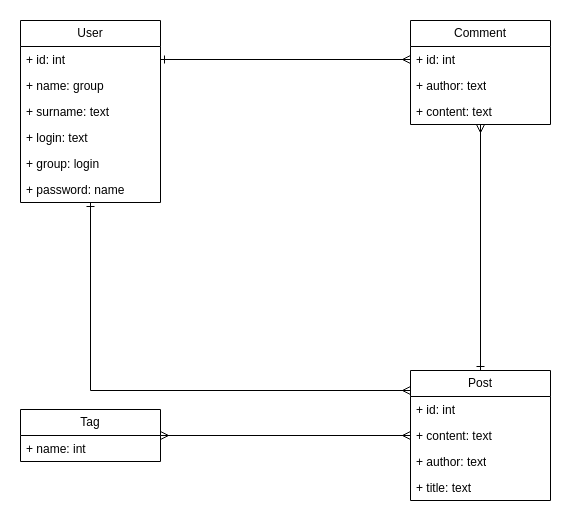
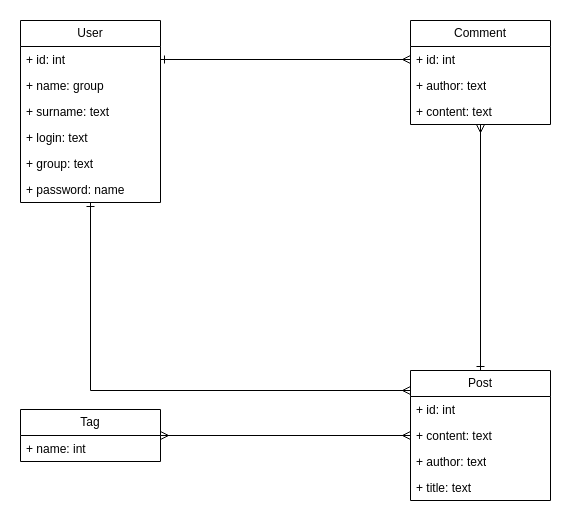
(66, 165) -> (66, 165)
